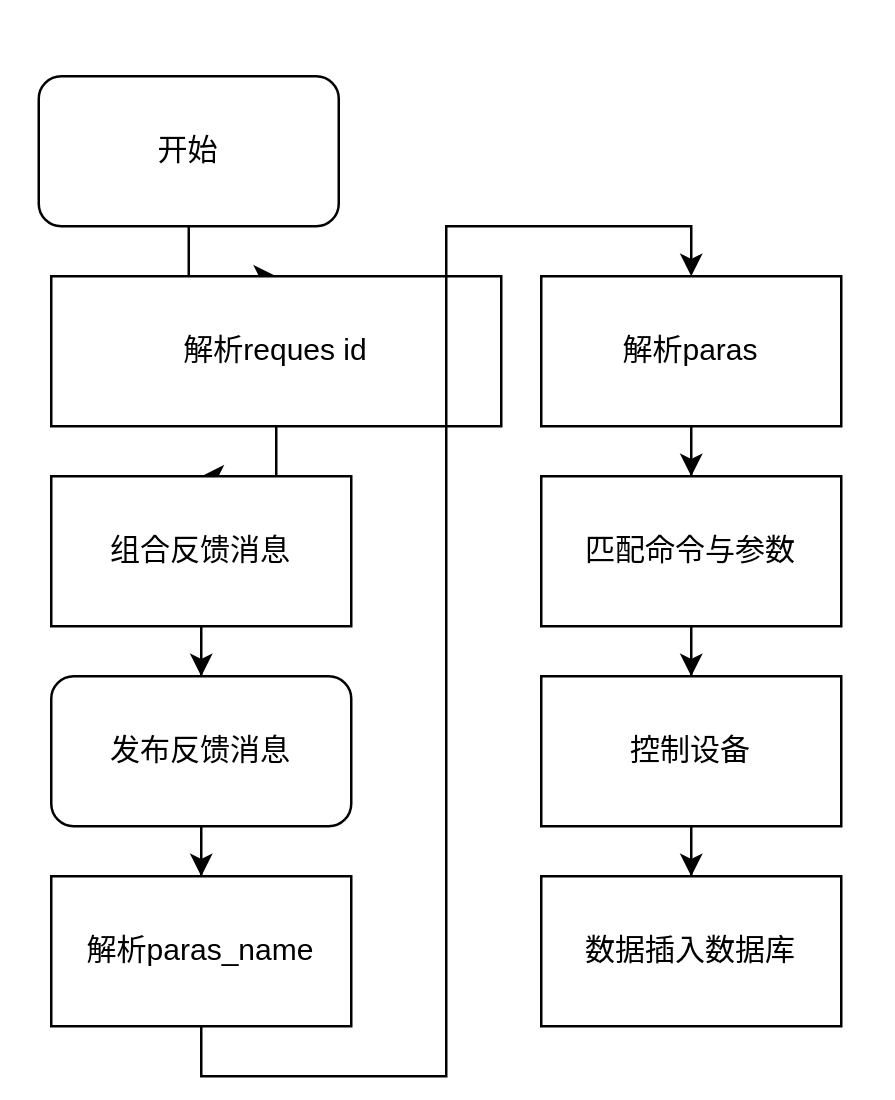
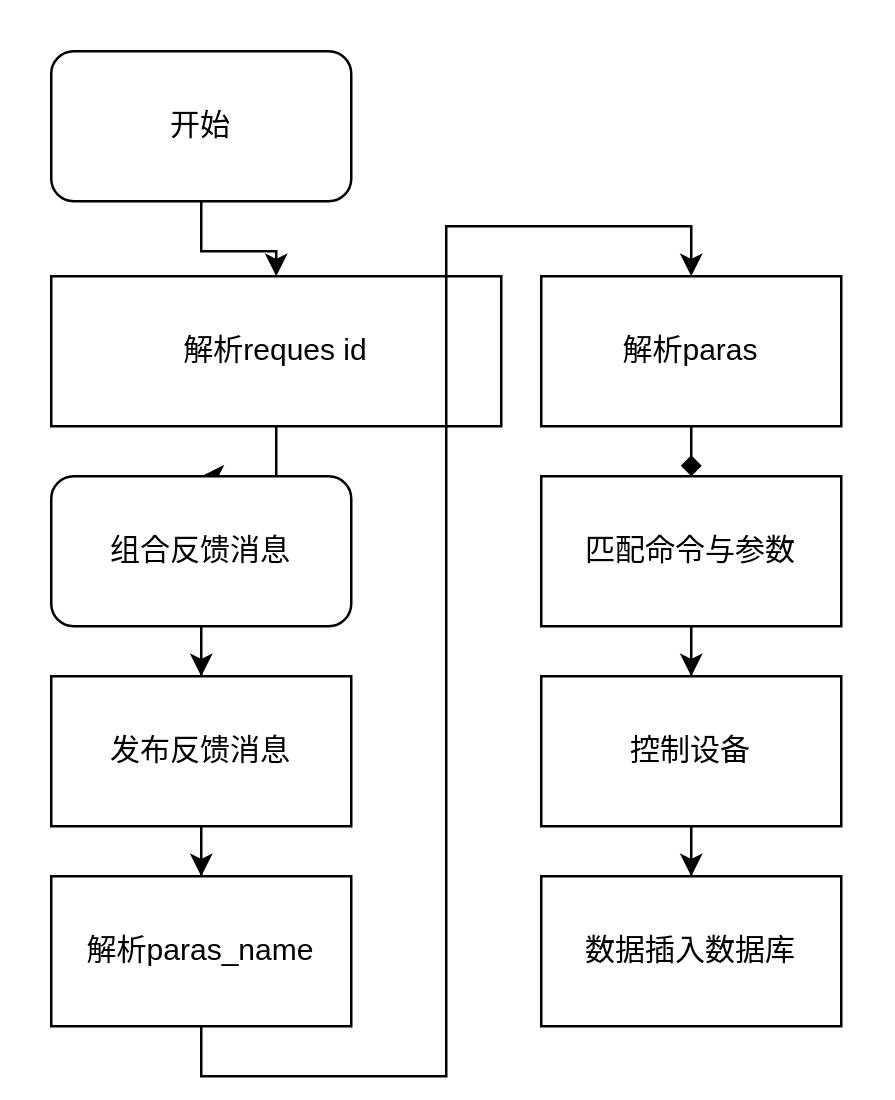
(189, 151) -> (201, 126)
(691, 457) -> (691, 456)
(201, 551) -> (201, 551)
(201, 751) -> (201, 751)
